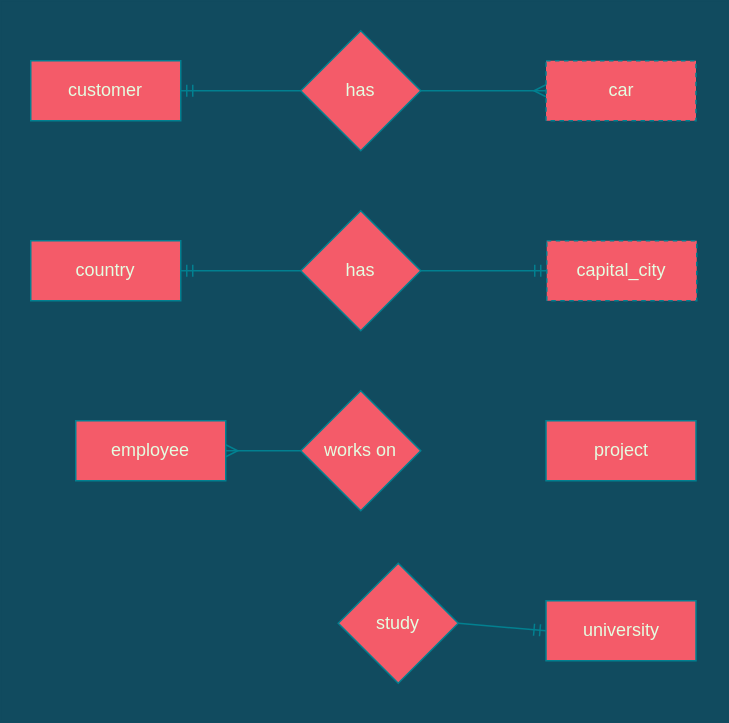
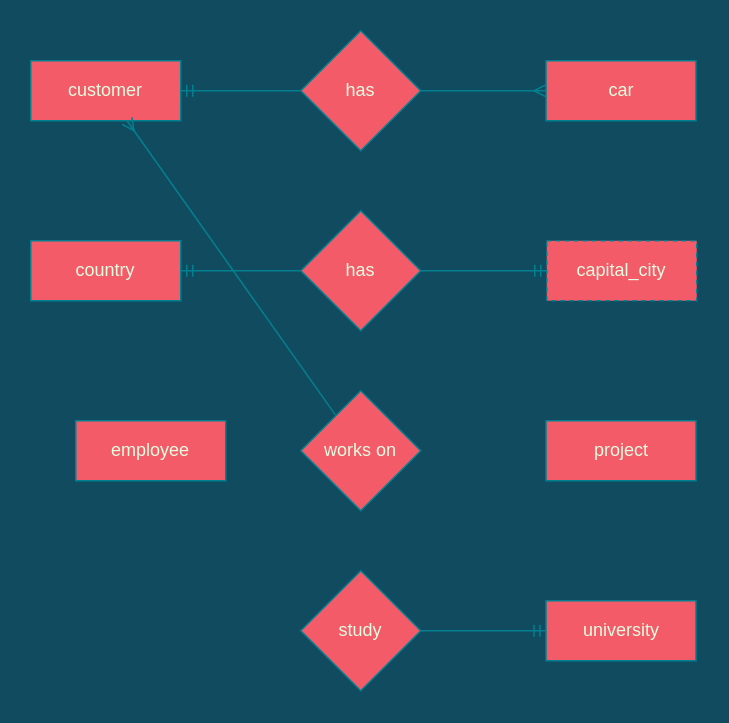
(621, 91) -> (621, 91)
(264, 451) -> (231, 267)
(398, 623) -> (361, 631)
